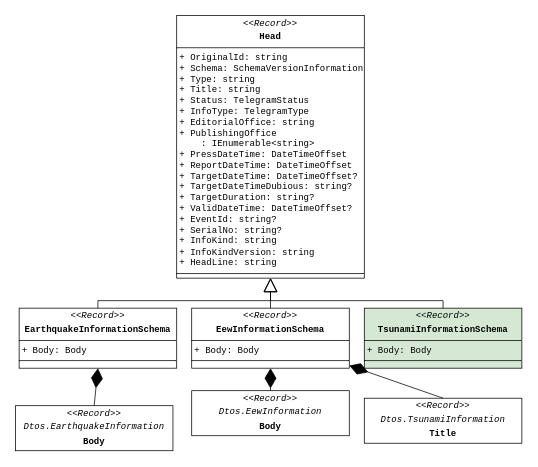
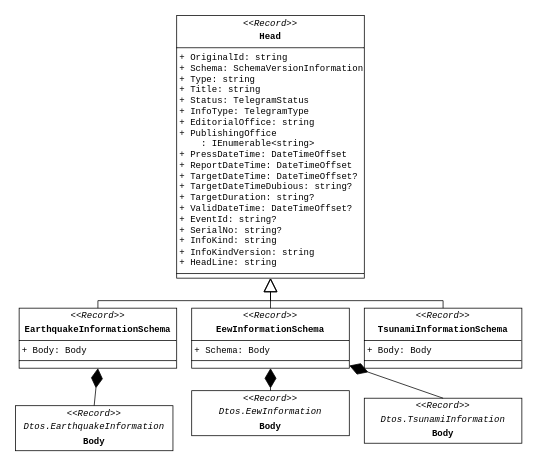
(241, 324) -> (241, 324)
(443, 338) -> (443, 338)
(419, 414) -> (419, 414)
